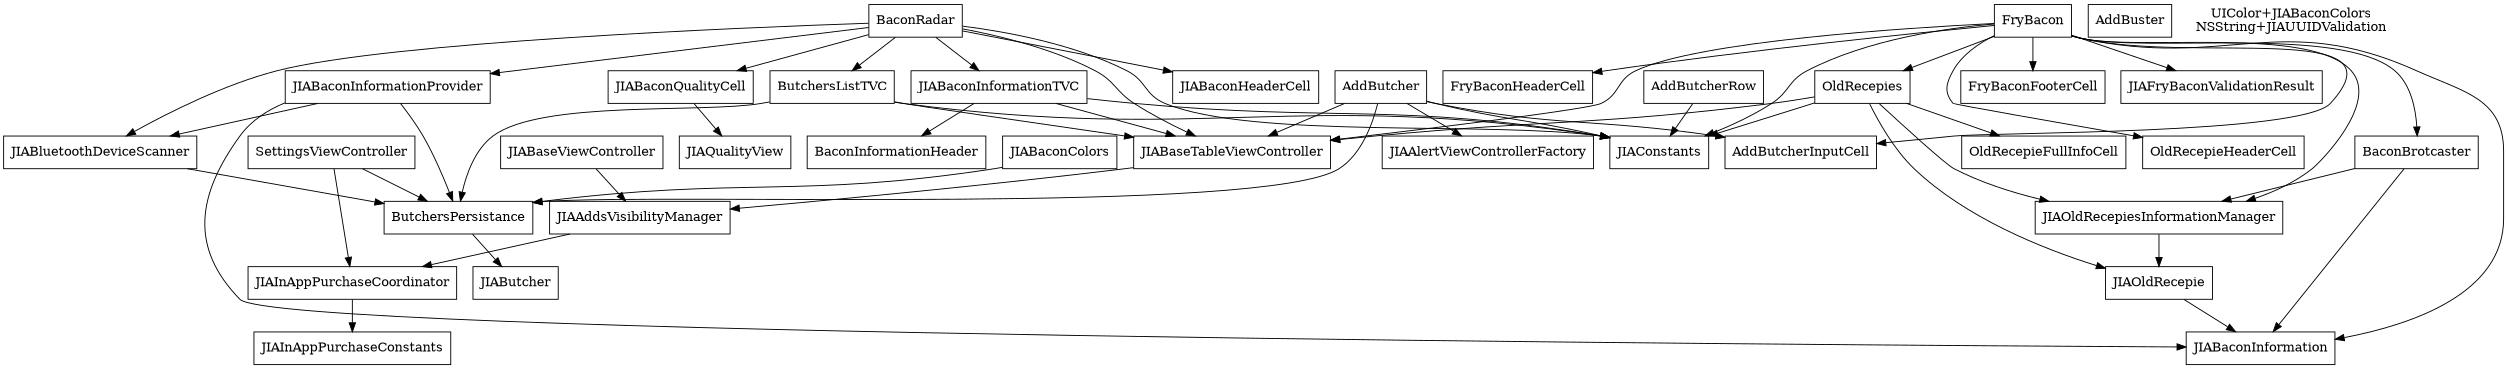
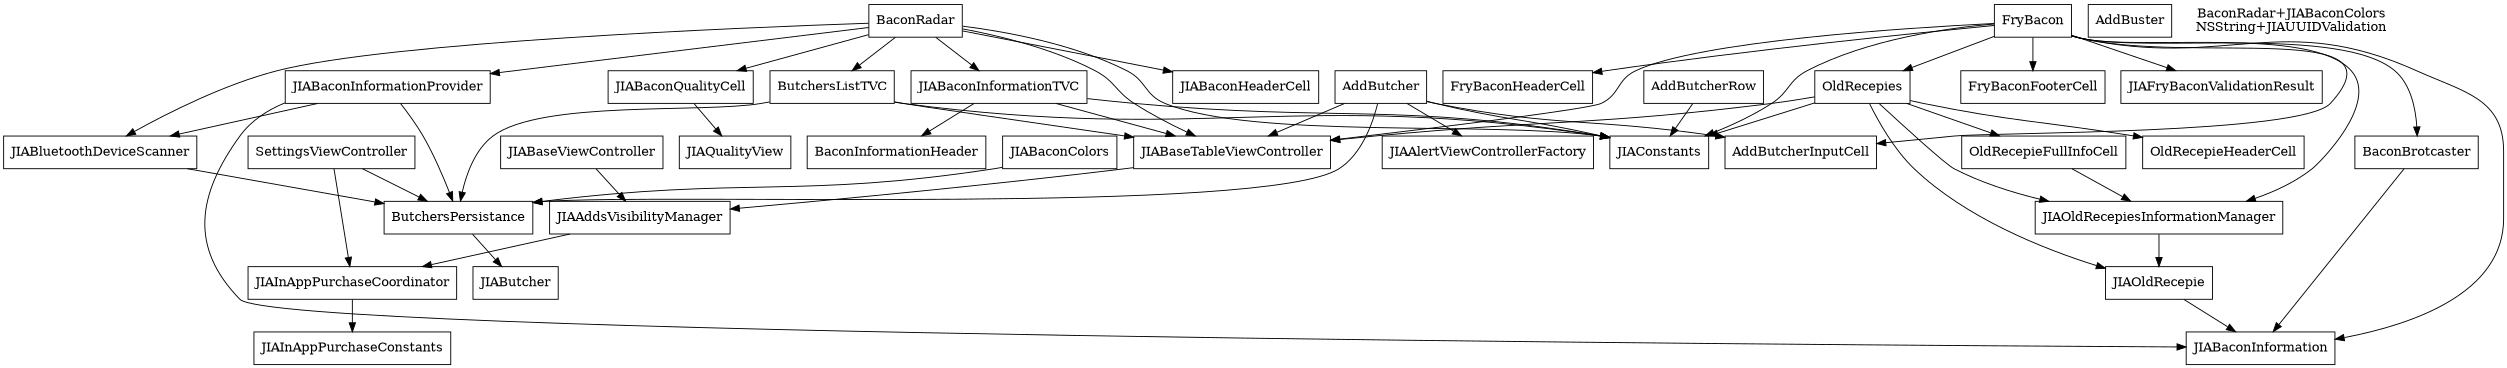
(2291, 21) -> (2291, 21)
(1999, 112) -> (2021, 120)
(2305, 181) -> (2097, 183)
